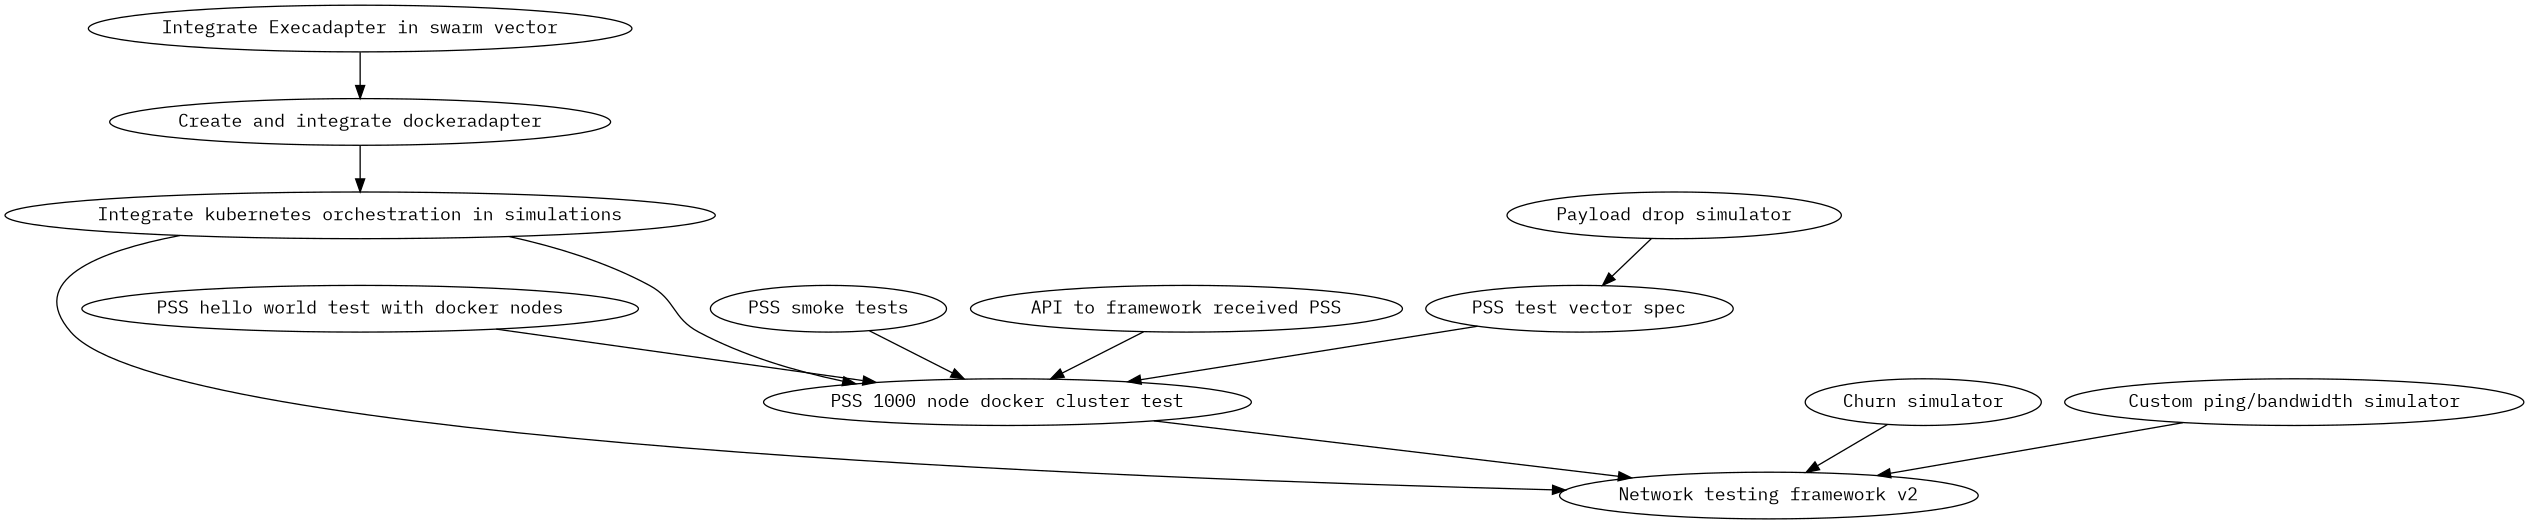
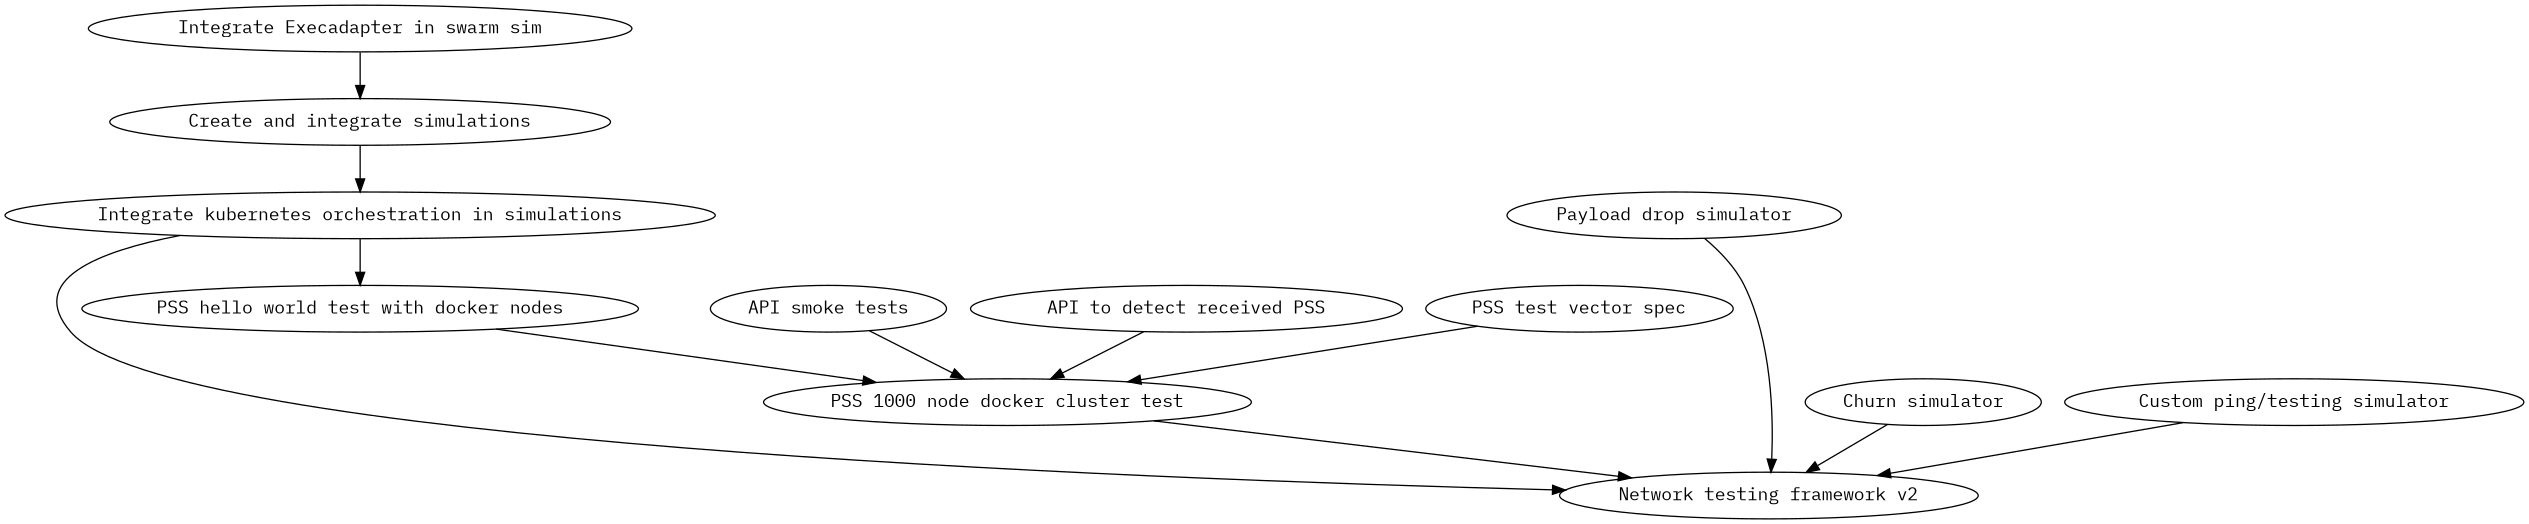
(360, 29) -> (360, 29)
(360, 122) -> (360, 122)
(1632, 257) -> (1763, 340)
(828, 309) -> (828, 309)
(1186, 309) -> (1186, 309)
(675, 310) -> (360, 256)
(2294, 402) -> (2294, 402)
